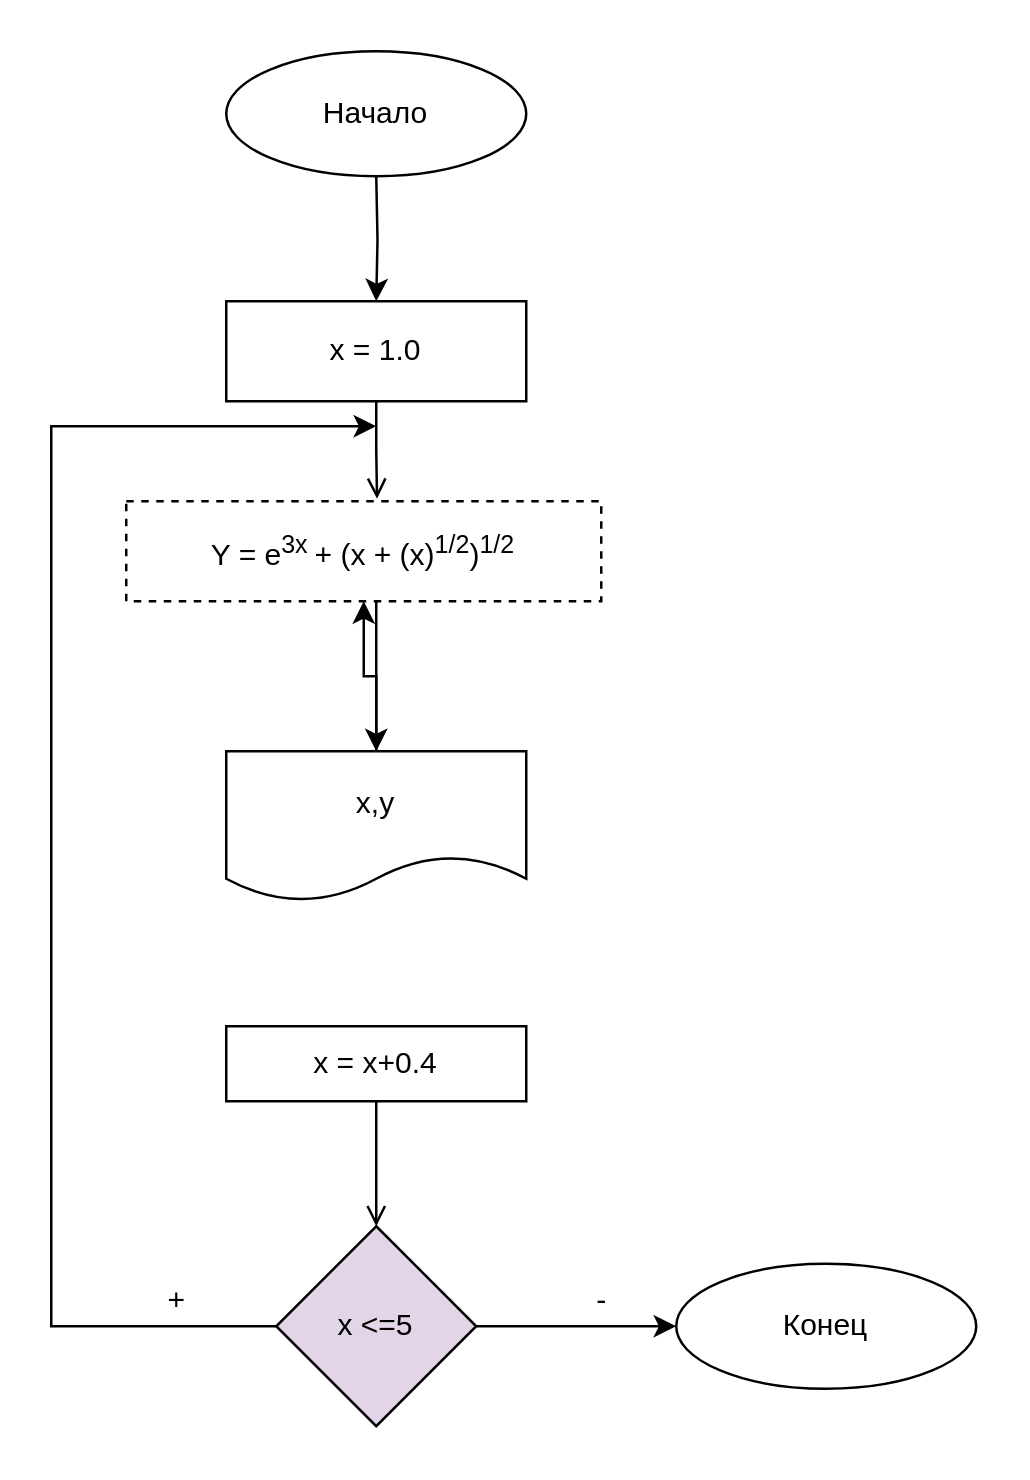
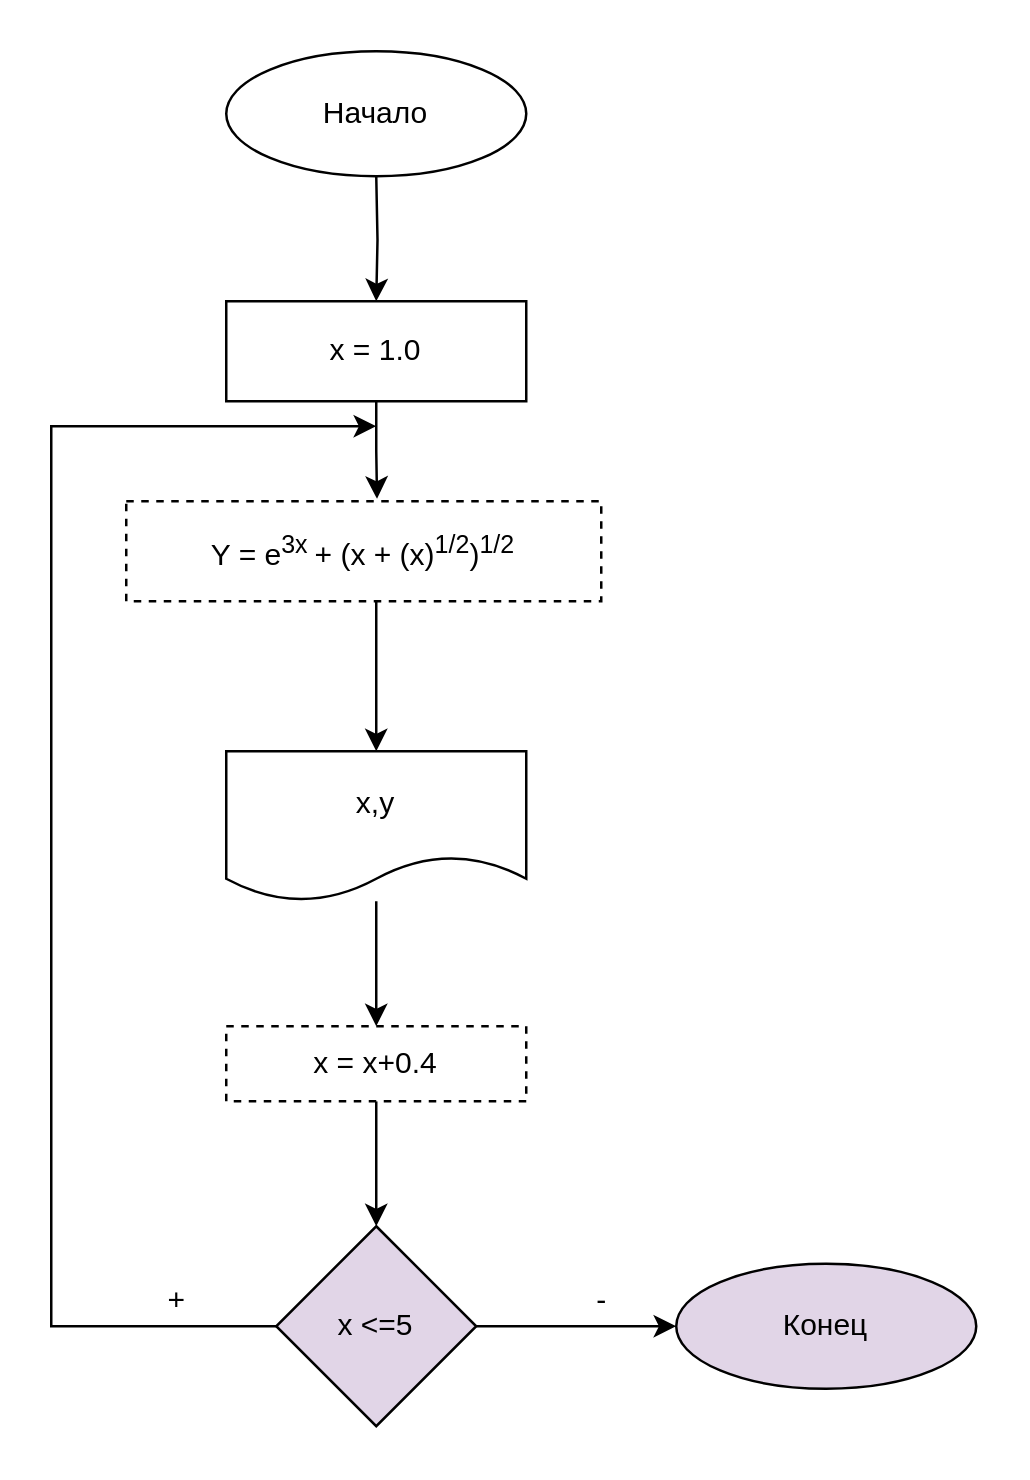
(377, 484) -> (377, 480)
(364, 651) -> (376, 955)
(376, 1064) -> (376, 1064)
(376, 1212) -> (376, 1208)
(826, 1326) -> (826, 1326)
